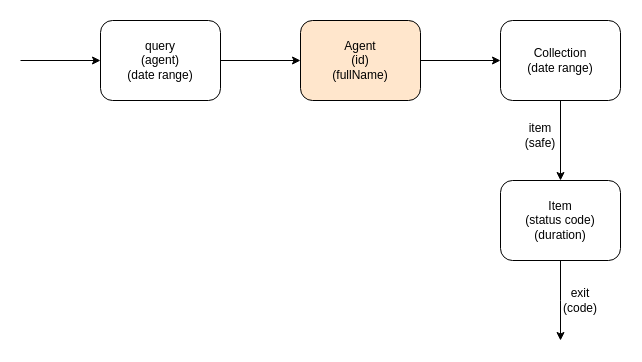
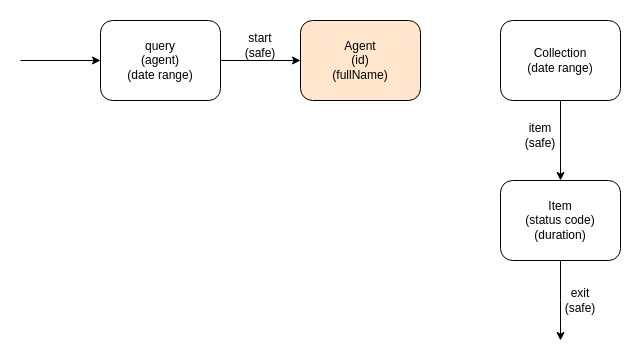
none -> (261, 46)
(457, 61) -> none
(581, 301) -> (581, 301)
